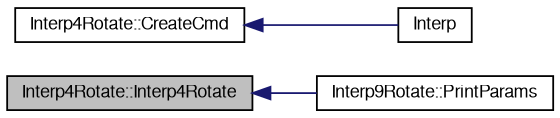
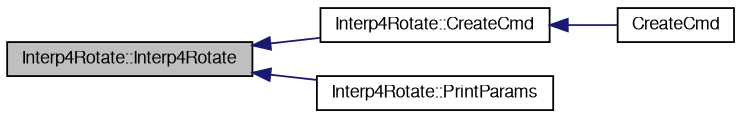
(435, 25) -> (676, 25)
none -> (295, 41)
(435, 93) -> (435, 93)
